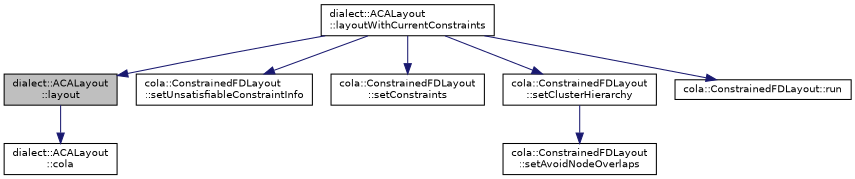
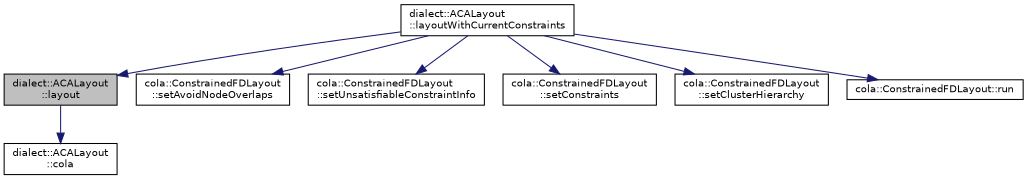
(580, 119) -> (356, 54)
